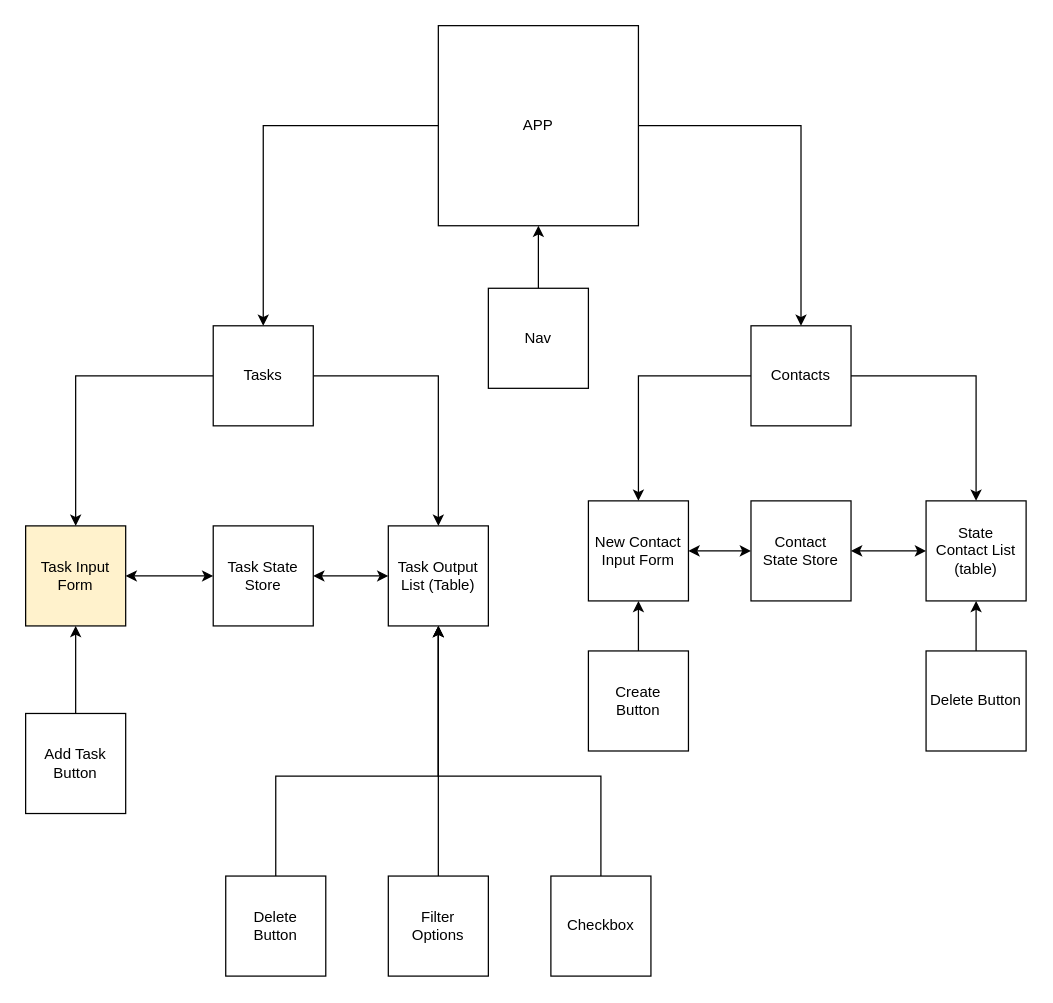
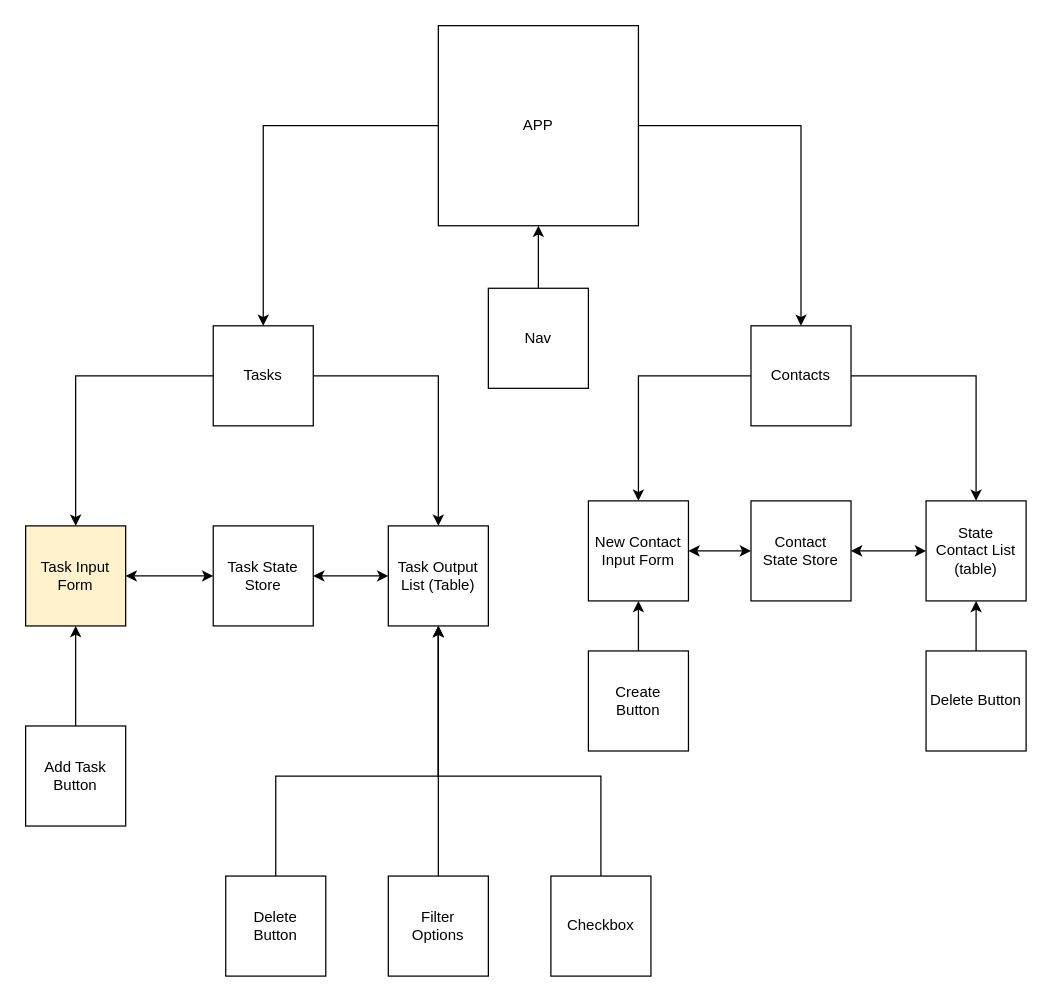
(76, 763) -> (76, 776)
